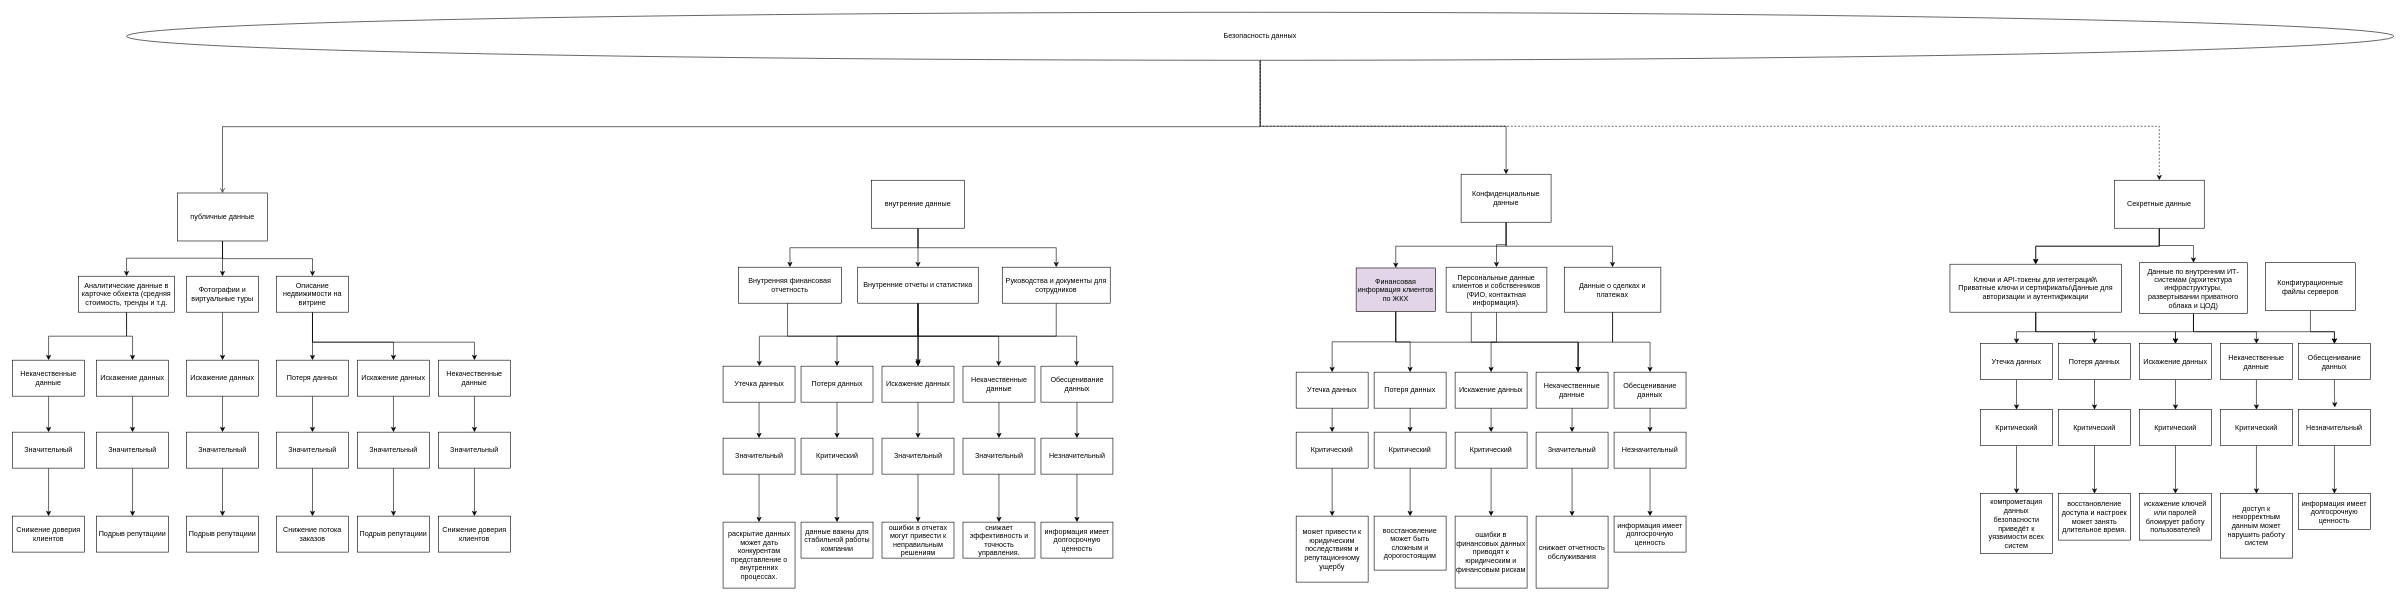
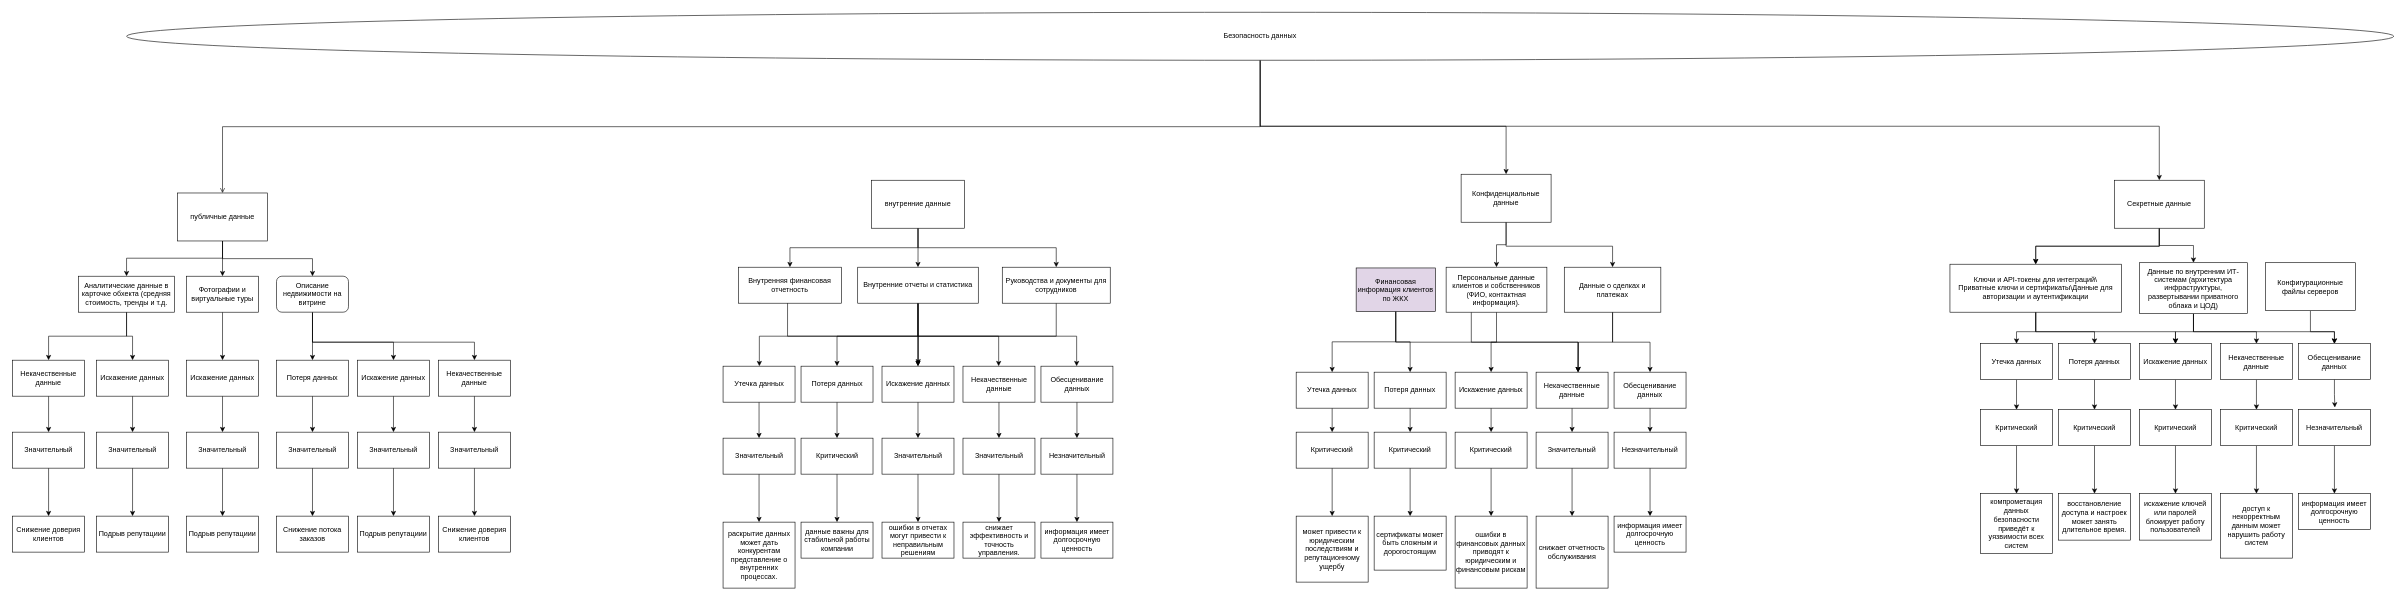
(1859, 126) -> (1859, 126)
(1396, 262) -> none
(312, 294) -> (312, 294)
(1410, 543) -> (1410, 543)
